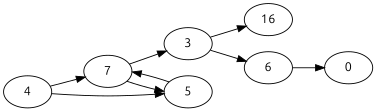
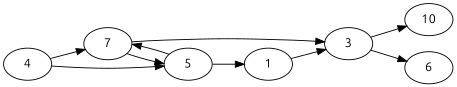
(268, 20) -> (429, 20)
none -> (268, 64)
(349, 68) -> none
